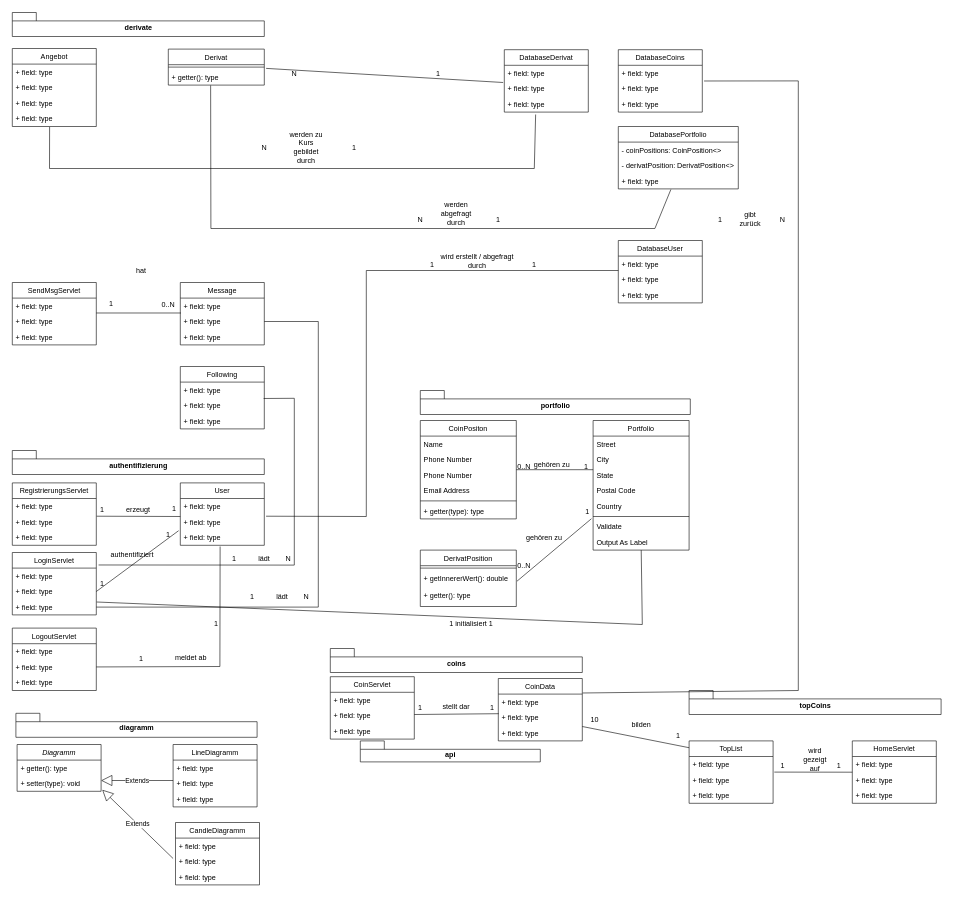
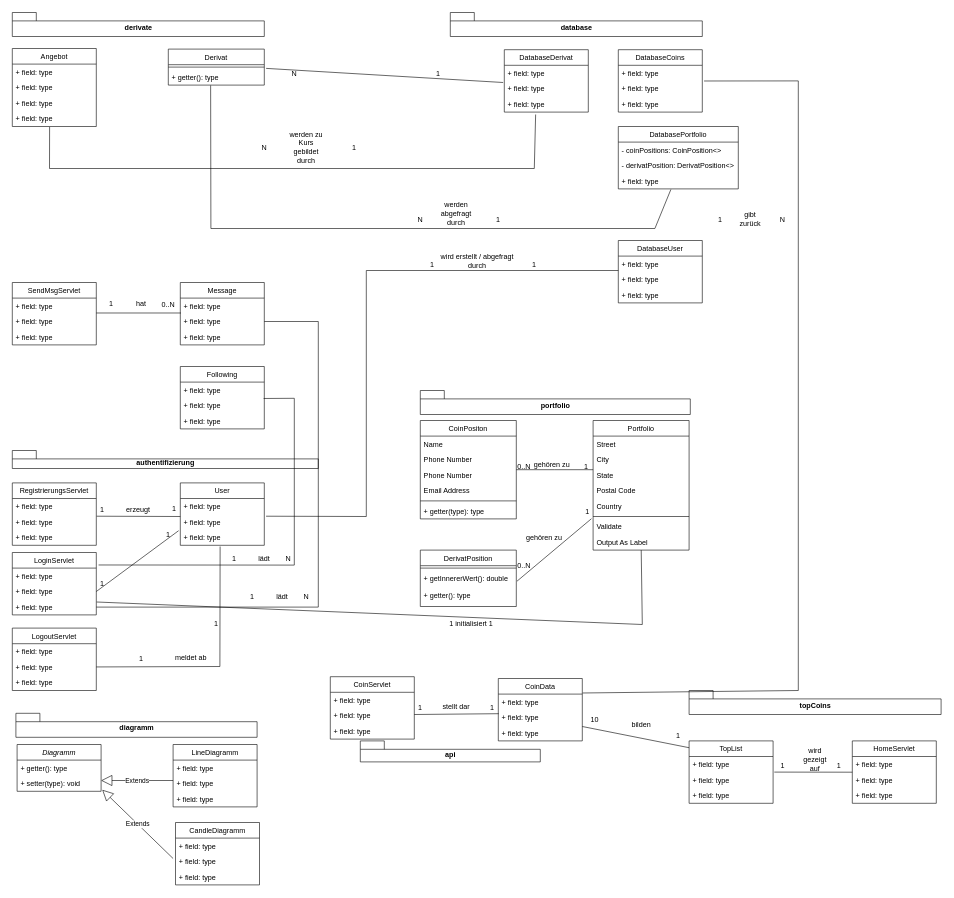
none -> (576, 24)
(141, 270) -> (141, 303)
(138, 462) -> (165, 459)
(132, 555) -> none
(456, 660) -> none
